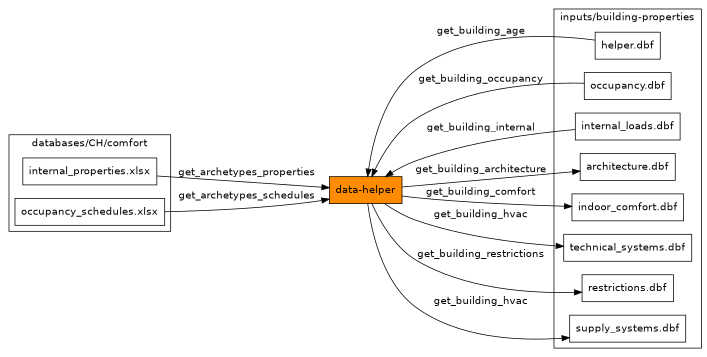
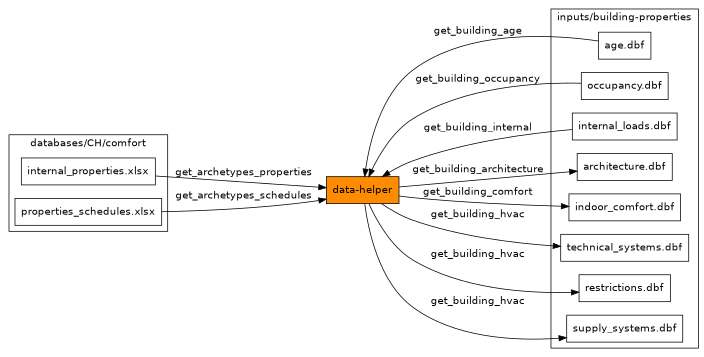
(628, 46) -> (625, 46)
(90, 212) -> (88, 212)
(481, 254) -> (478, 254)
